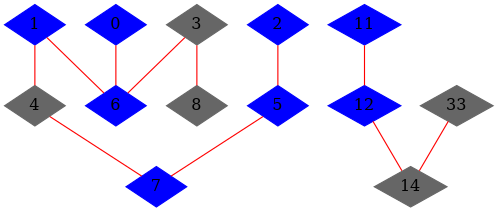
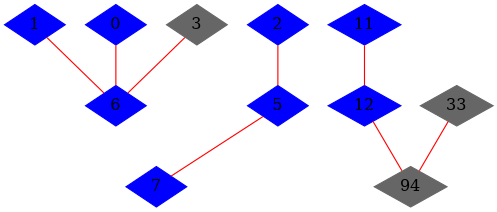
(35, 106) -> none
(197, 106) -> none
(411, 187) -> (411, 187)
